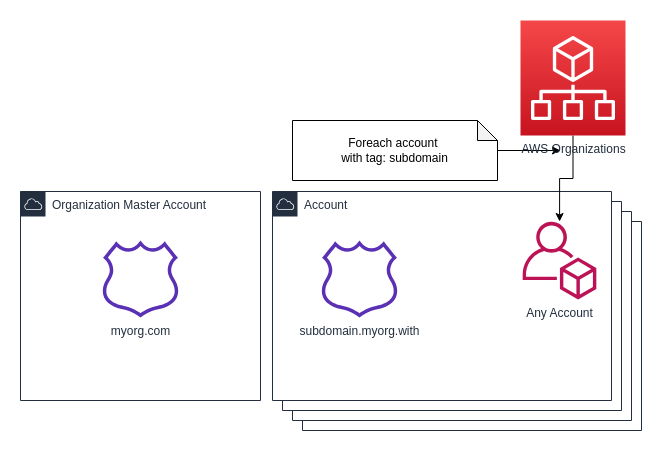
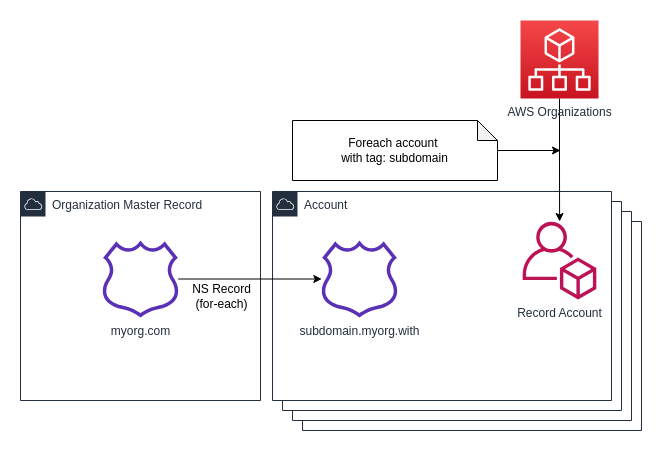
(573, 78) -> (560, 60)
(137, 206) -> (134, 206)
none -> (246, 279)
(560, 314) -> (560, 314)
